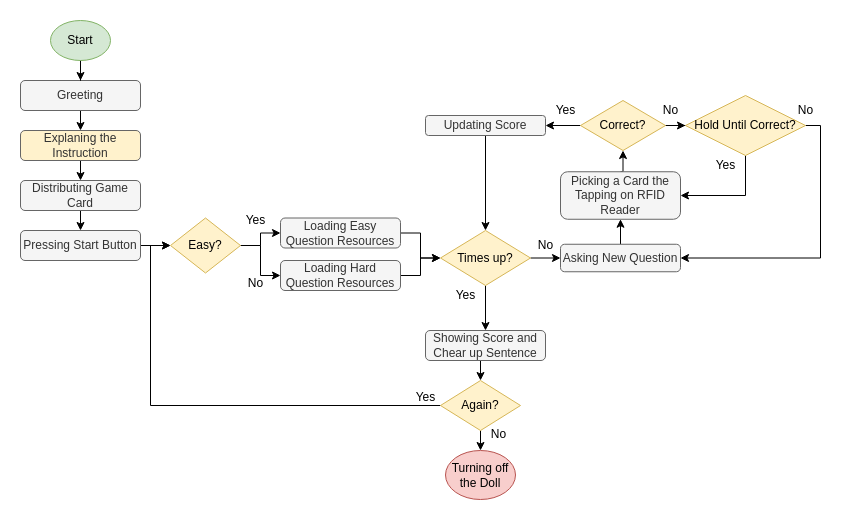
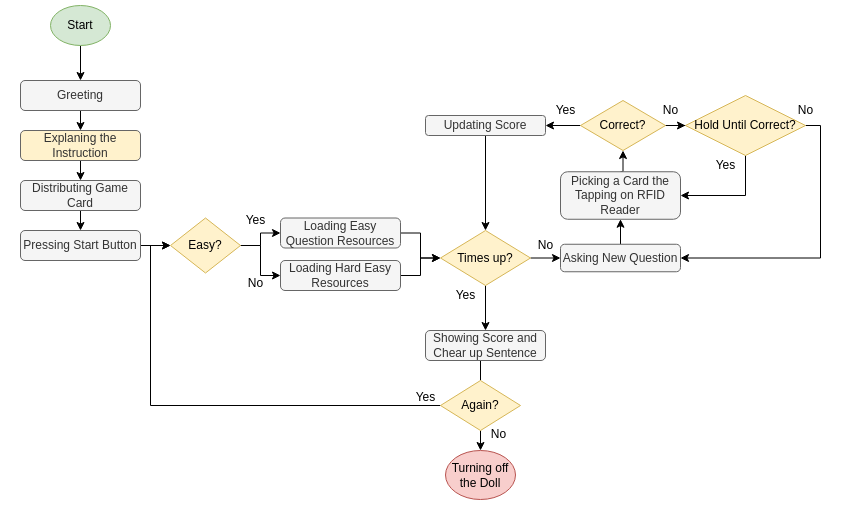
(81, 41) -> (81, 26)
(341, 276) -> (341, 276)
(481, 372) -> (481, 375)
